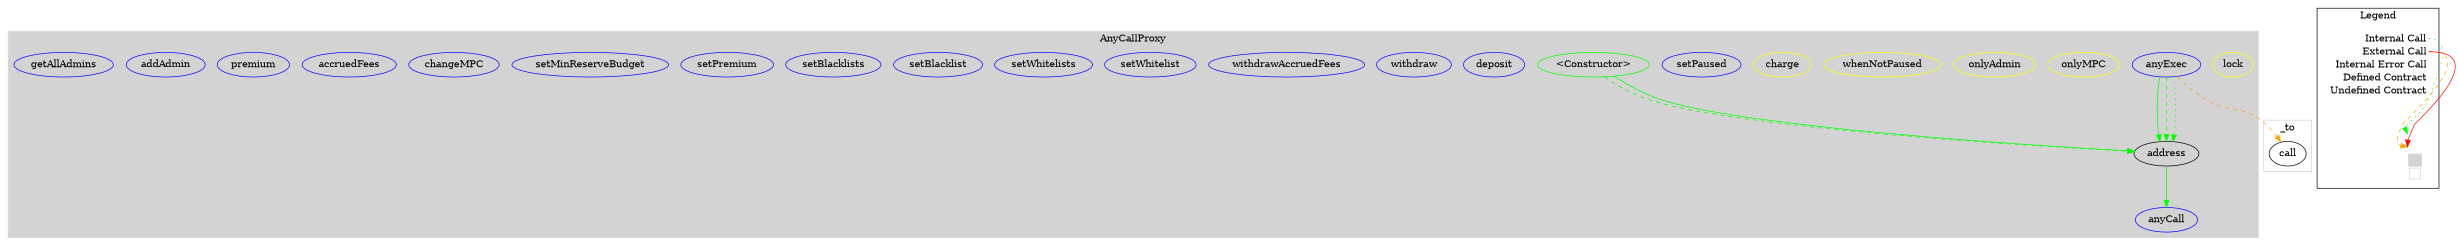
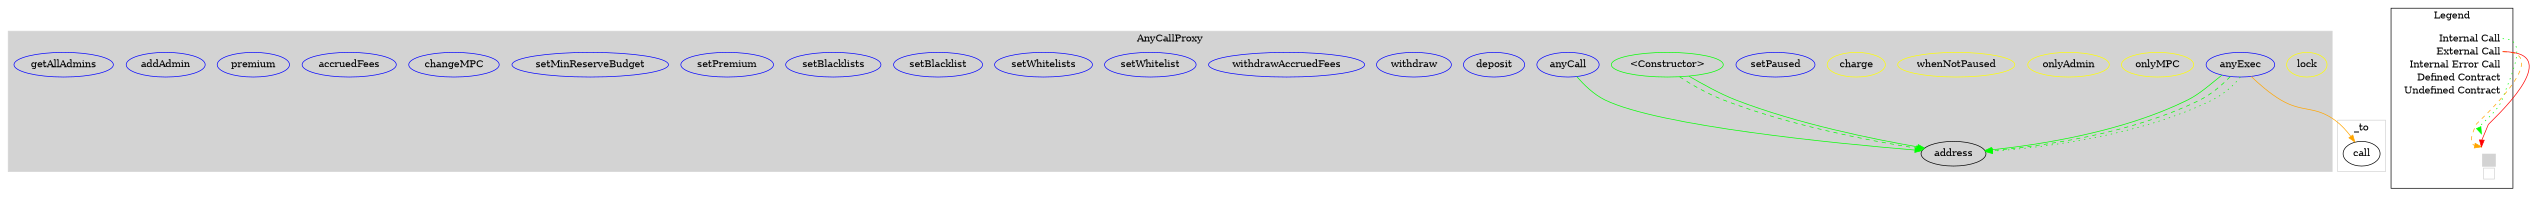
(2227, 108) -> (2301, 108)
(2166, 183) -> (1740, 131)
